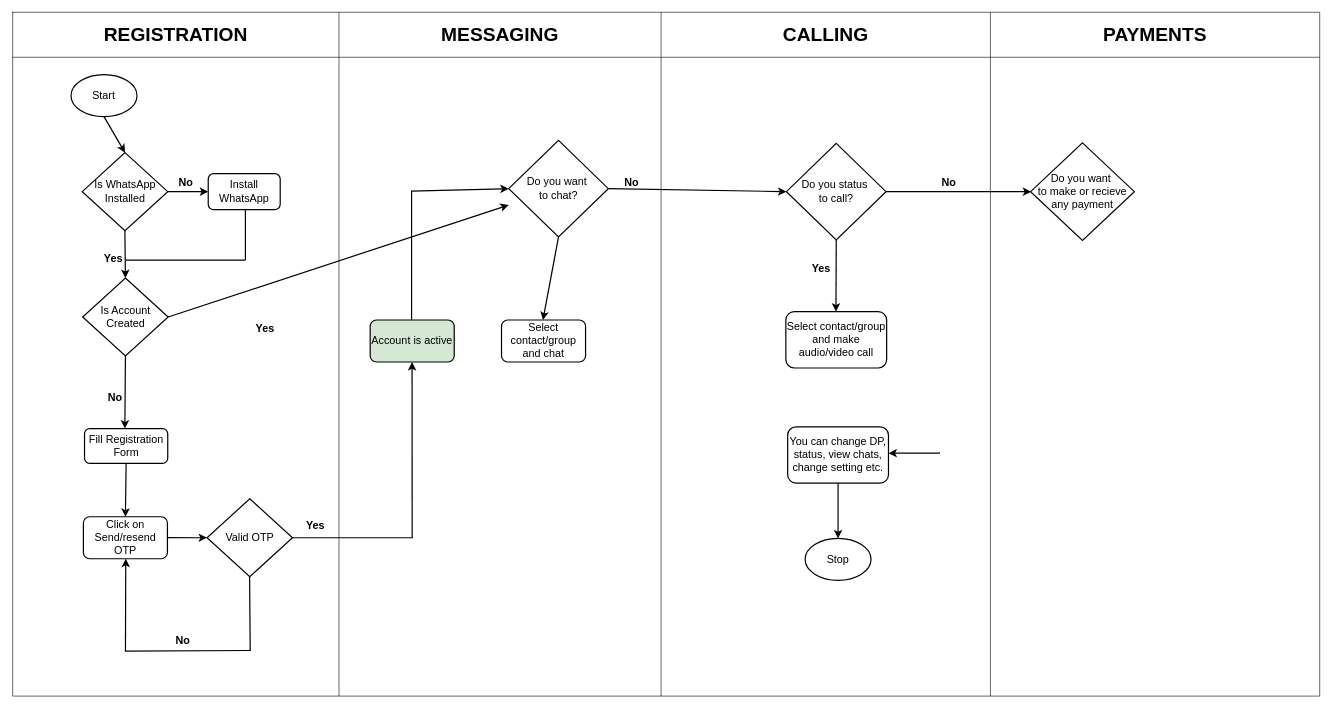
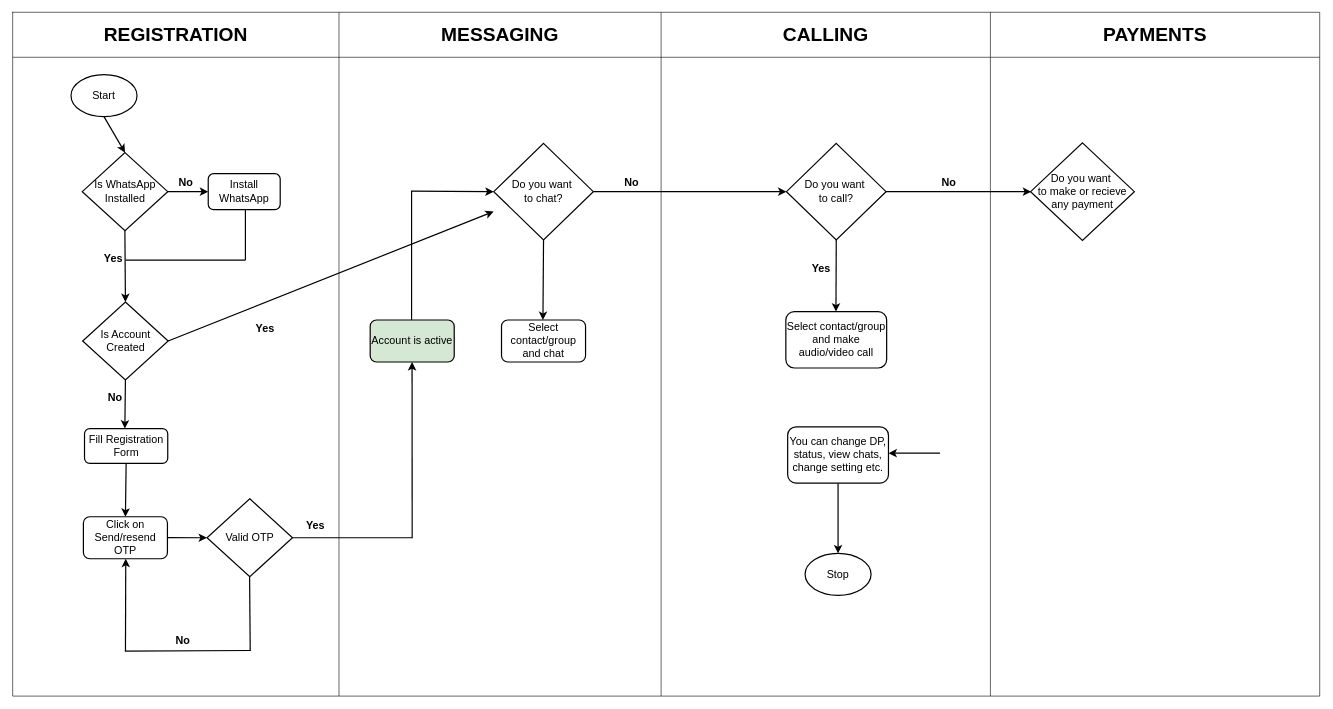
(558, 189) -> (543, 192)
(836, 192) -> (836, 192)
(125, 317) -> (125, 341)
(838, 560) -> (838, 575)
